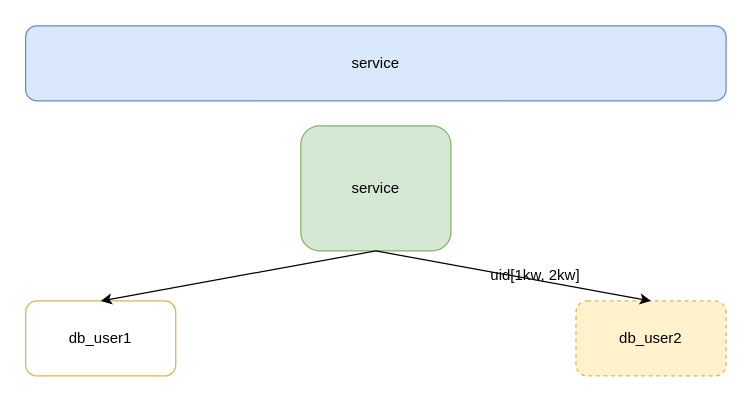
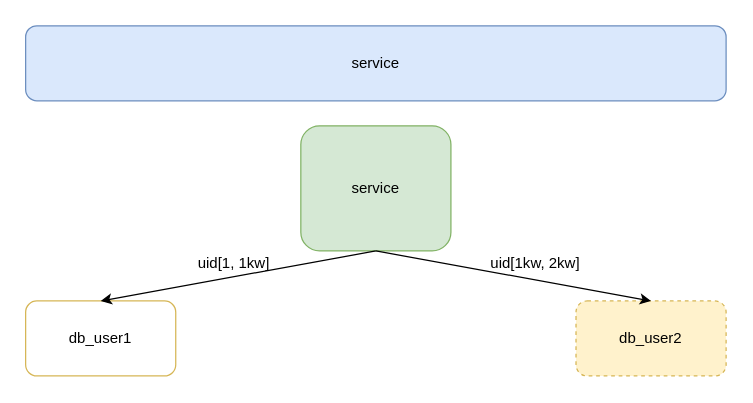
none -> (239, 263)
(544, 276) -> (544, 263)
